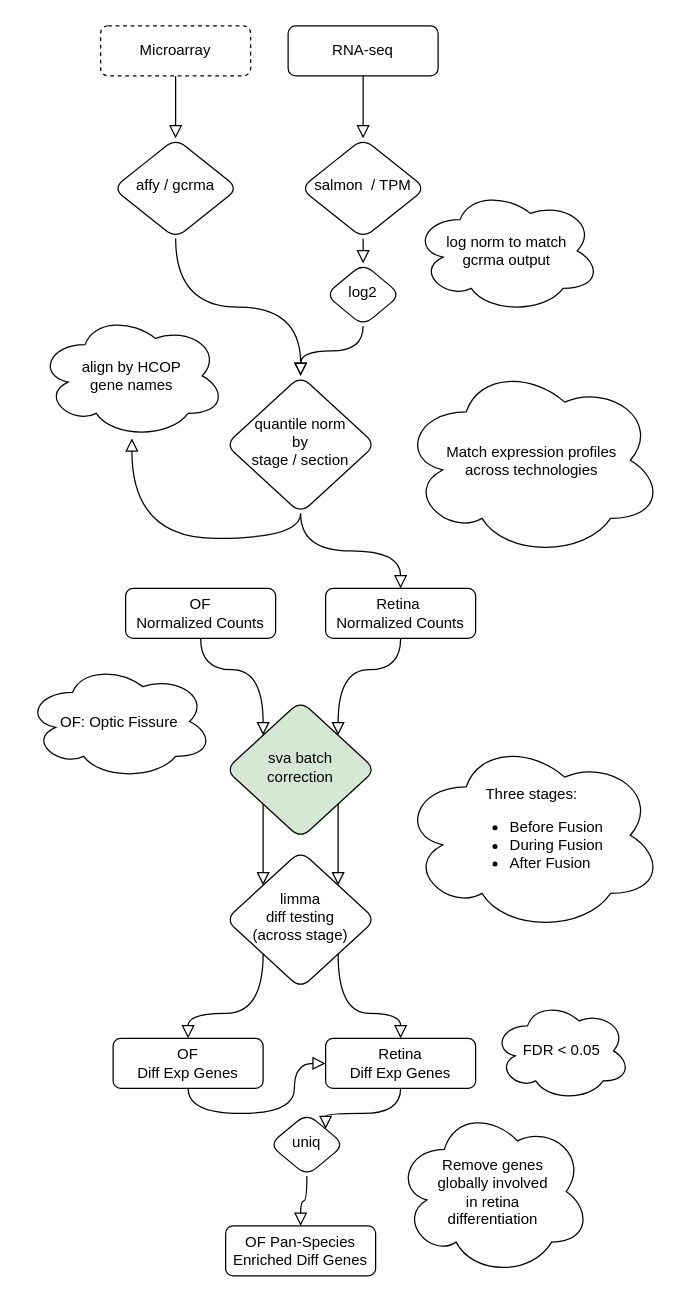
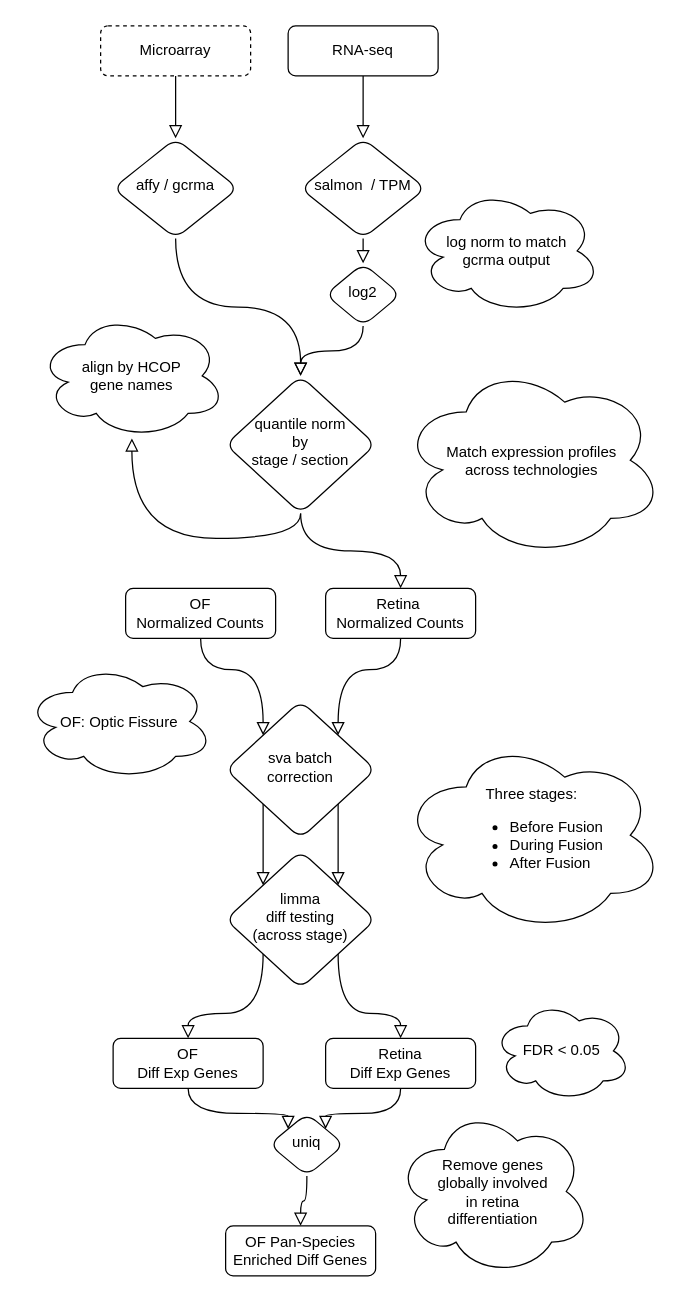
(301, 769) -> (301, 769)
(291, 1099) -> (269, 1114)
